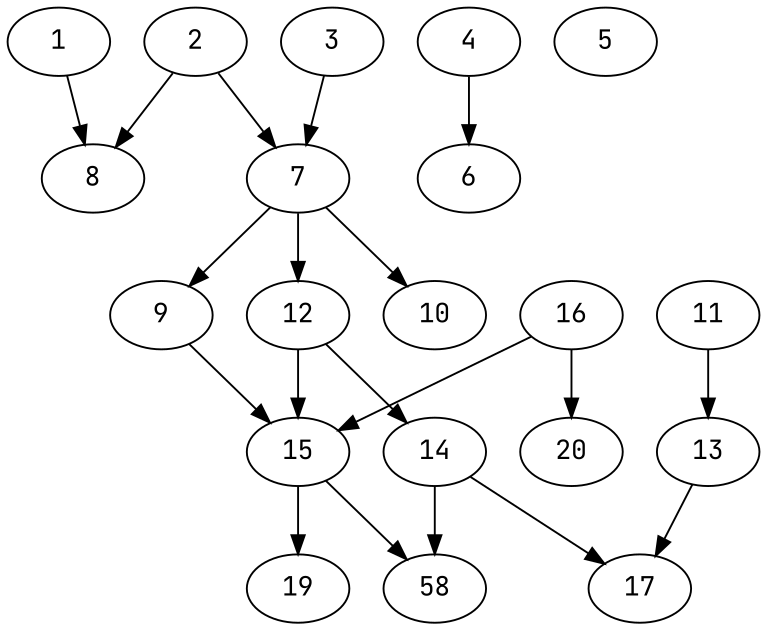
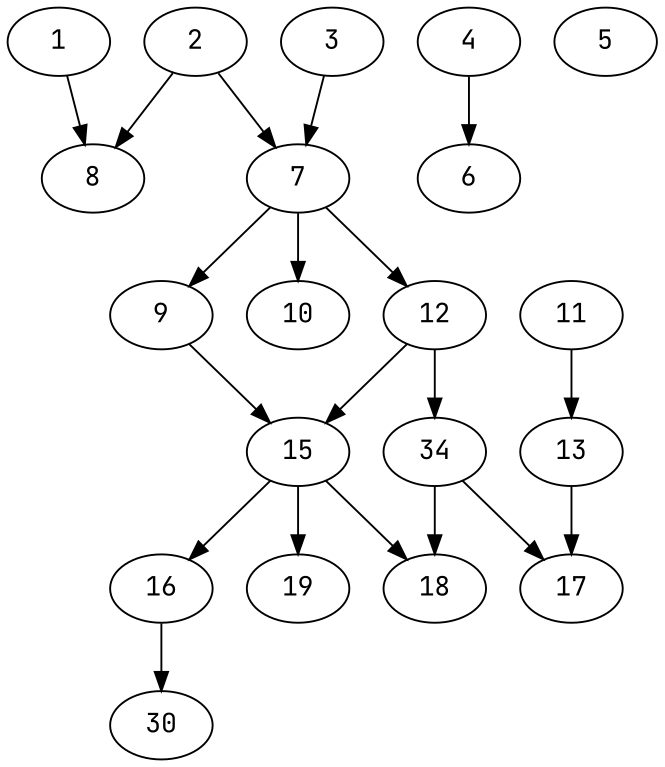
(444, 379) -> (237, 513)
(435, 452) -> (435, 452)
(571, 452) -> (161, 725)
(435, 589) -> (435, 589)
